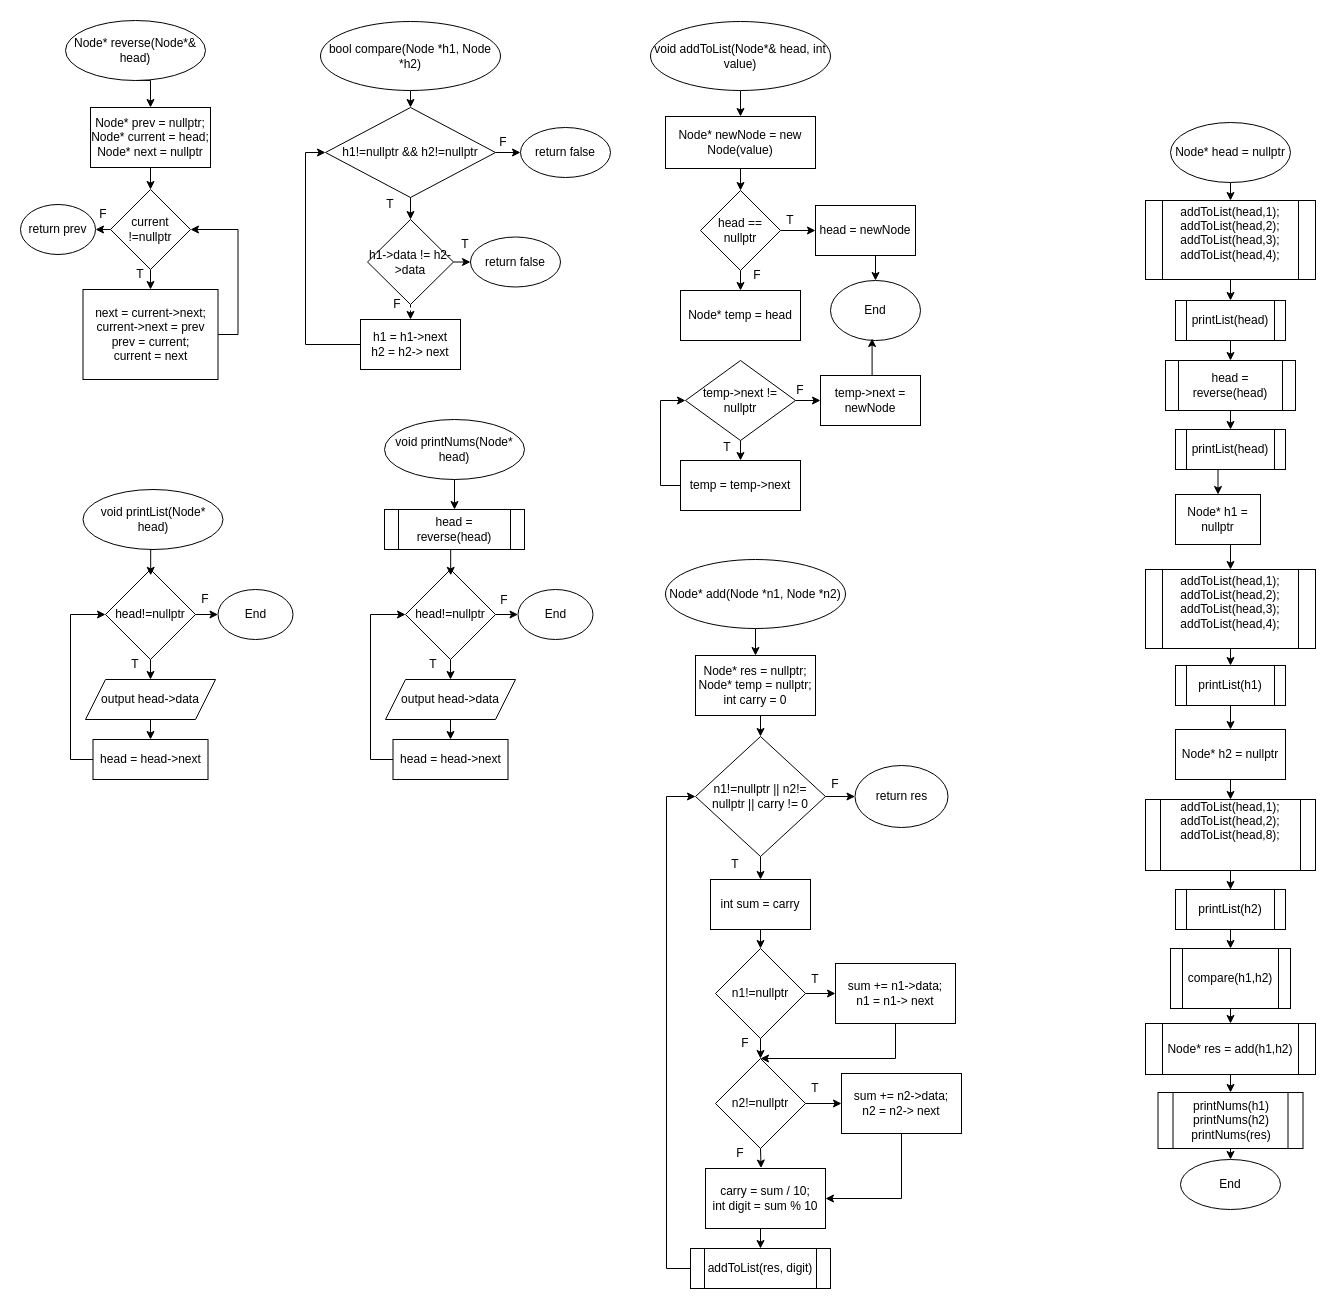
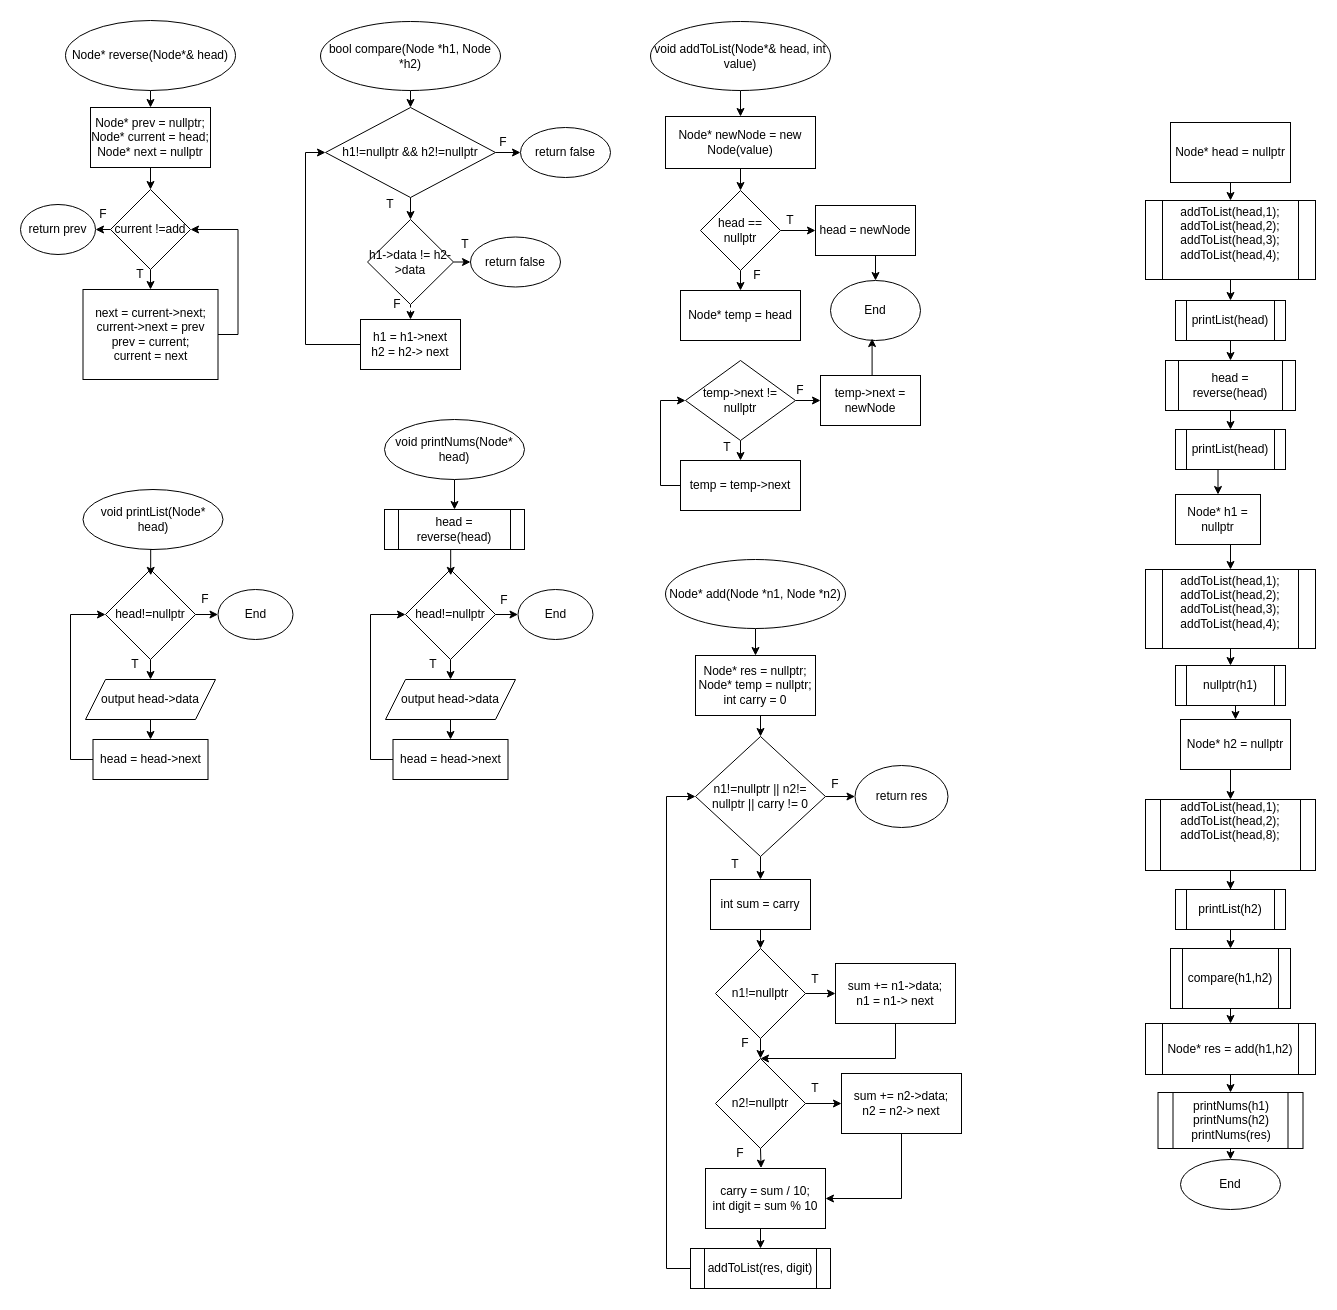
(136, 51) -> (151, 56)
(1231, 153) -> (1231, 153)
(151, 230) -> (151, 230)
(1231, 686) -> (1231, 686)
(1231, 755) -> (1236, 745)
